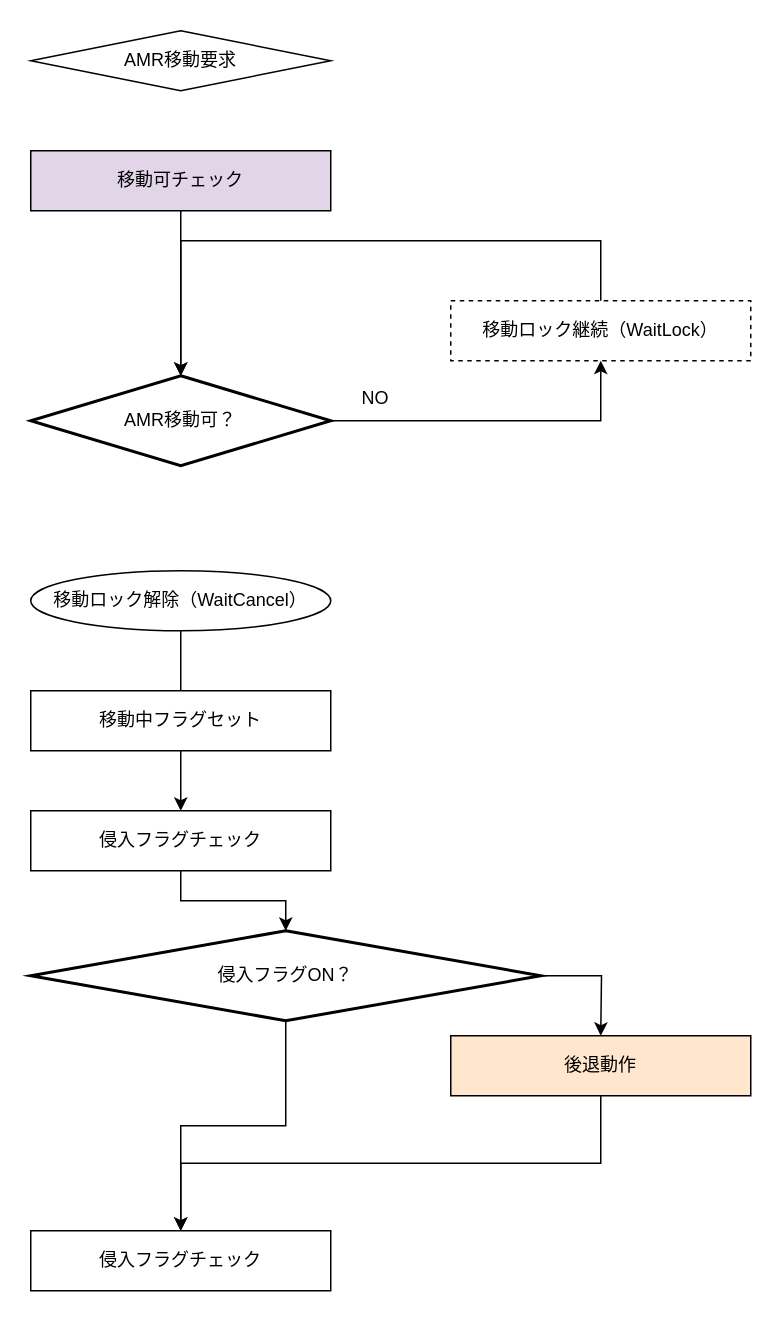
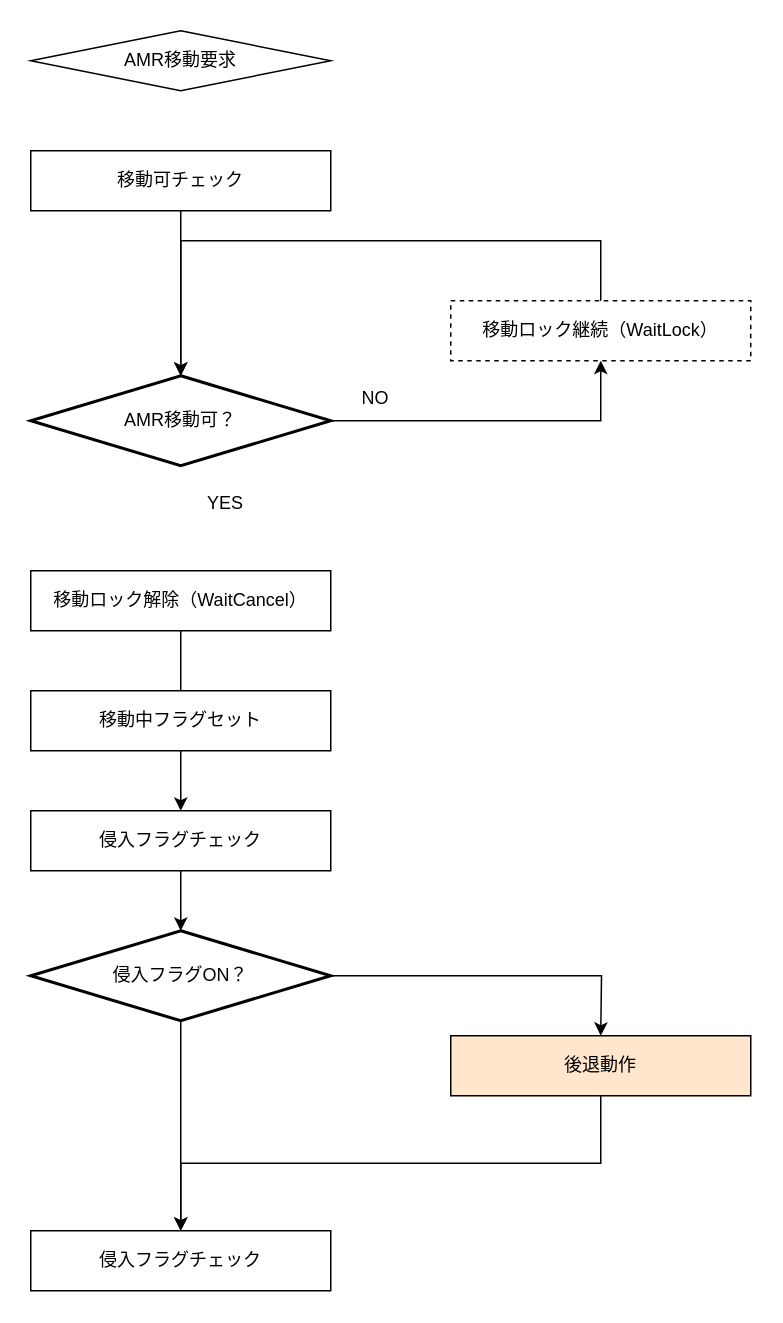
(181, 181) -> (181, 181)
none -> (226, 503)
(181, 601) -> (181, 601)
(286, 976) -> (181, 976)
